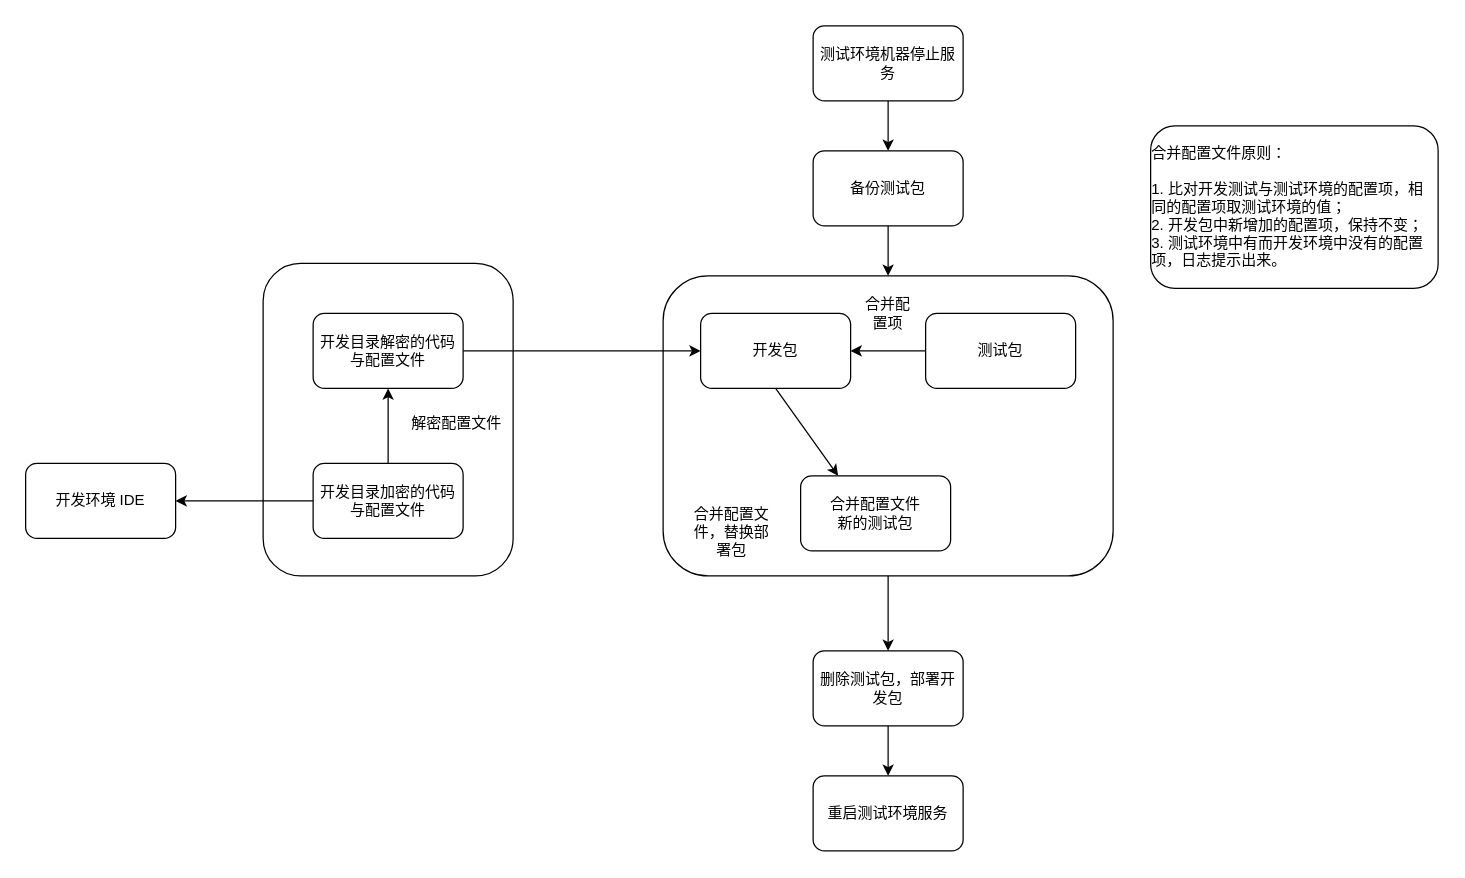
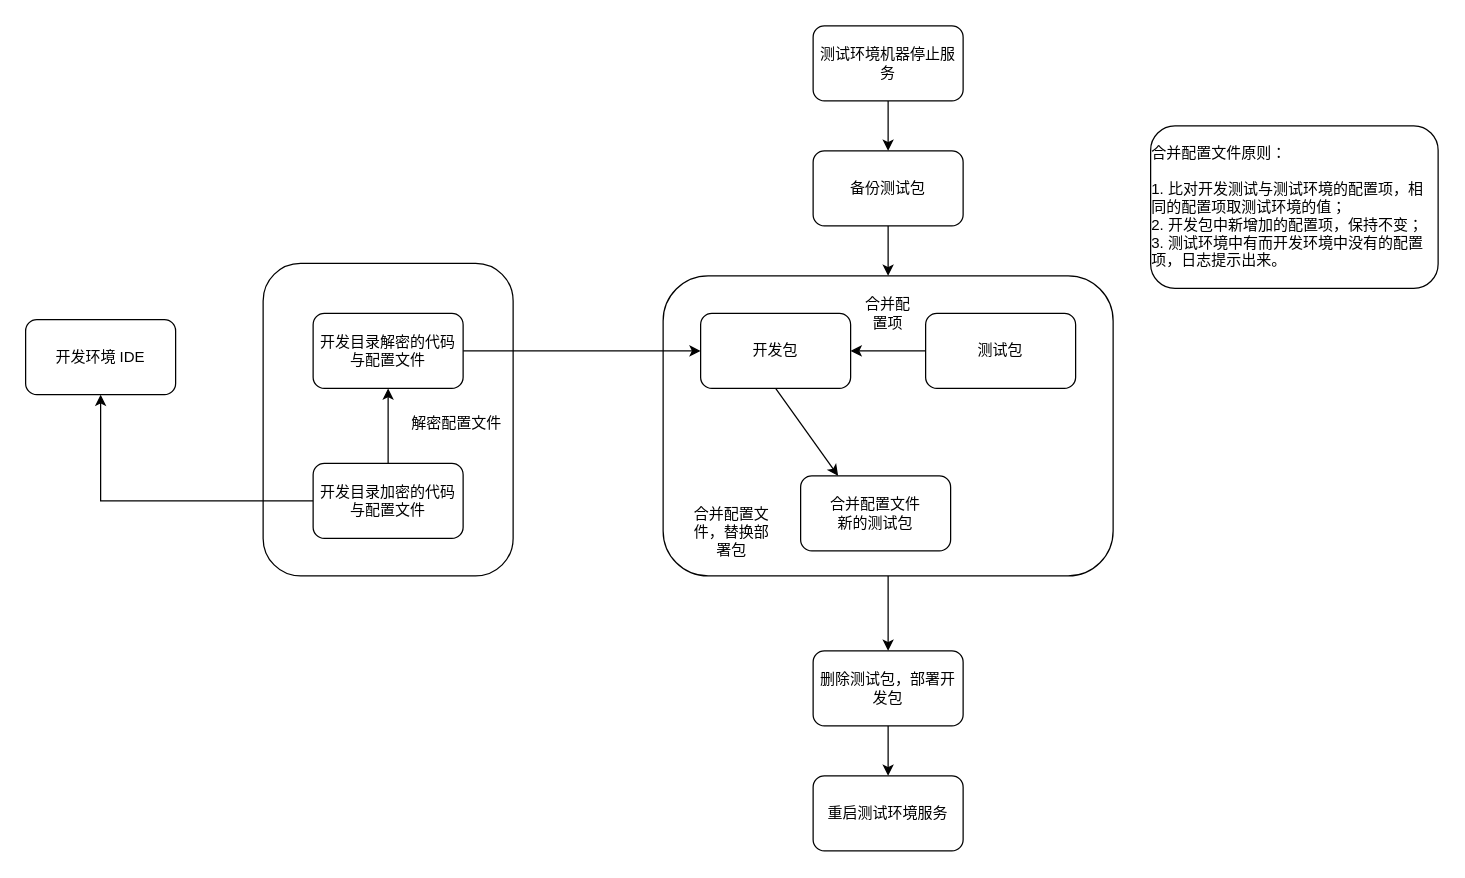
(101, 501) -> (101, 357)
